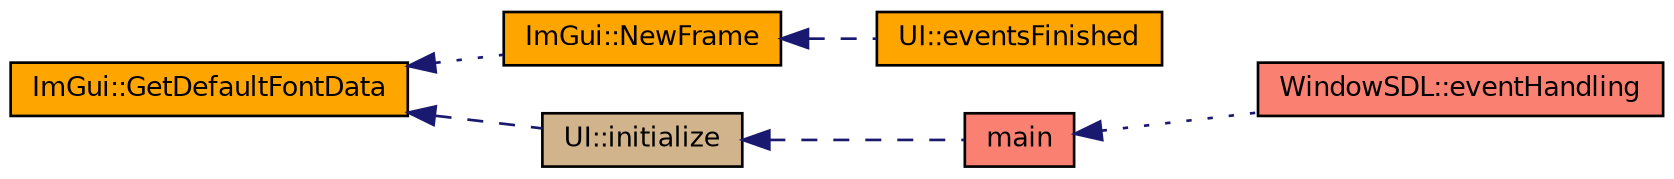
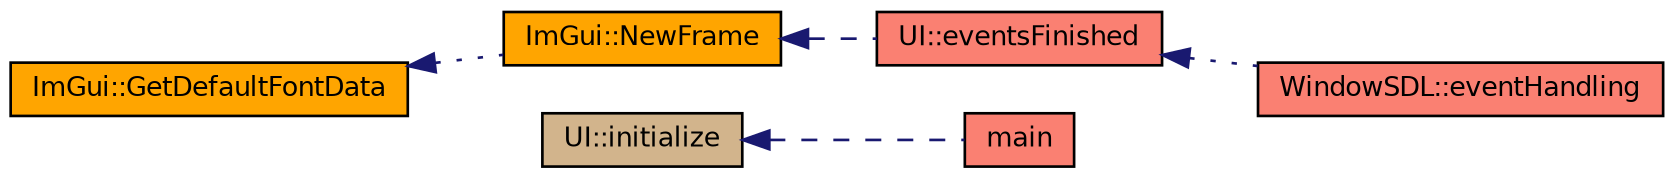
(1019, 39) -> (1019, 39)
(489, 122) -> none
(1180, 122) -> (1223, 62)
